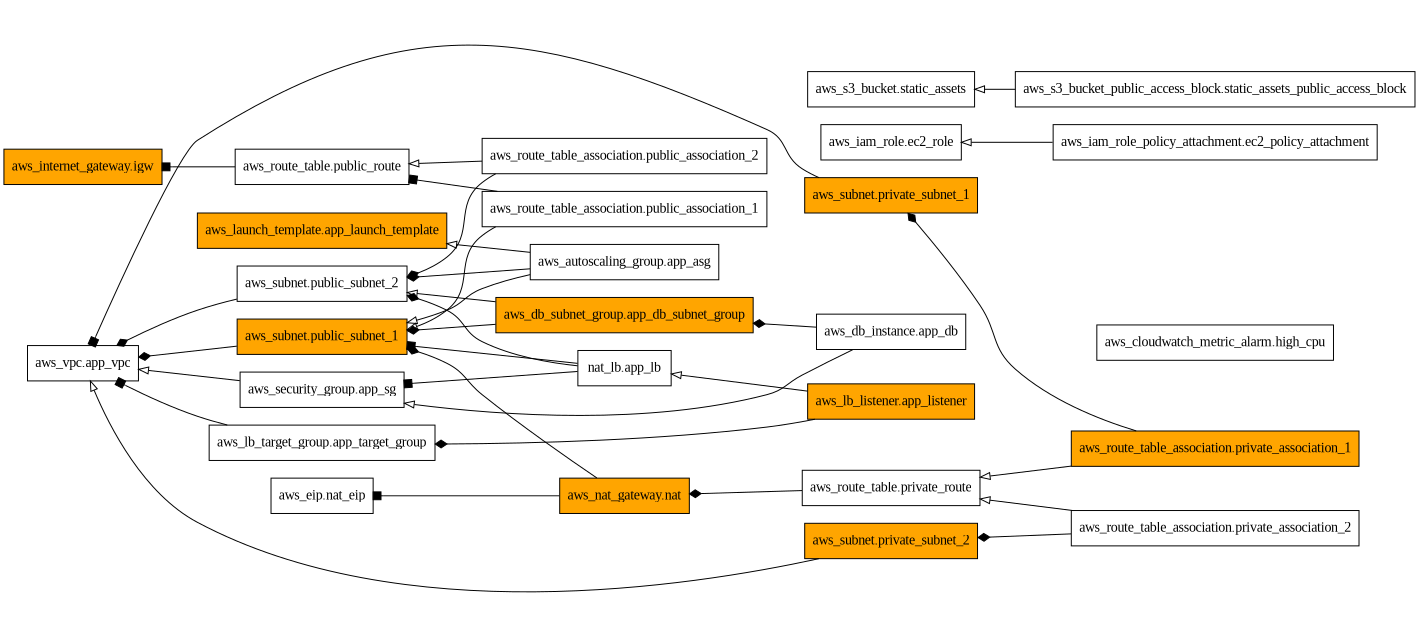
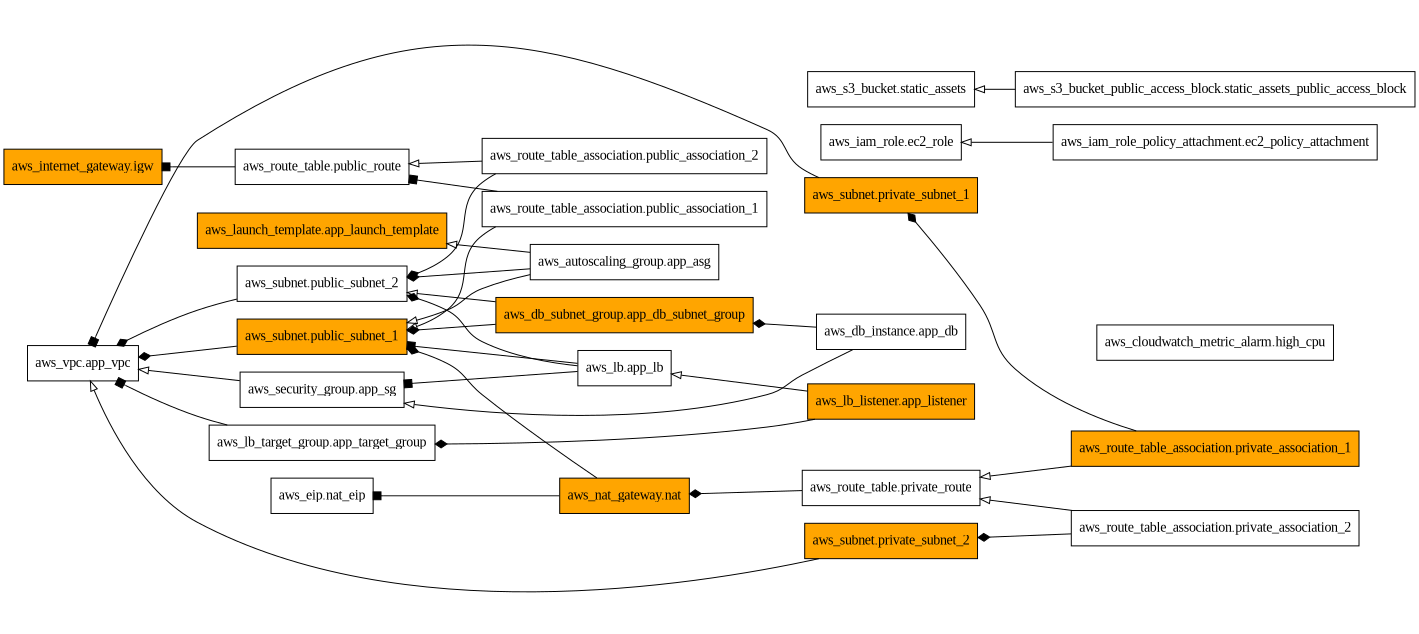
(625, 368) -> (625, 368)
